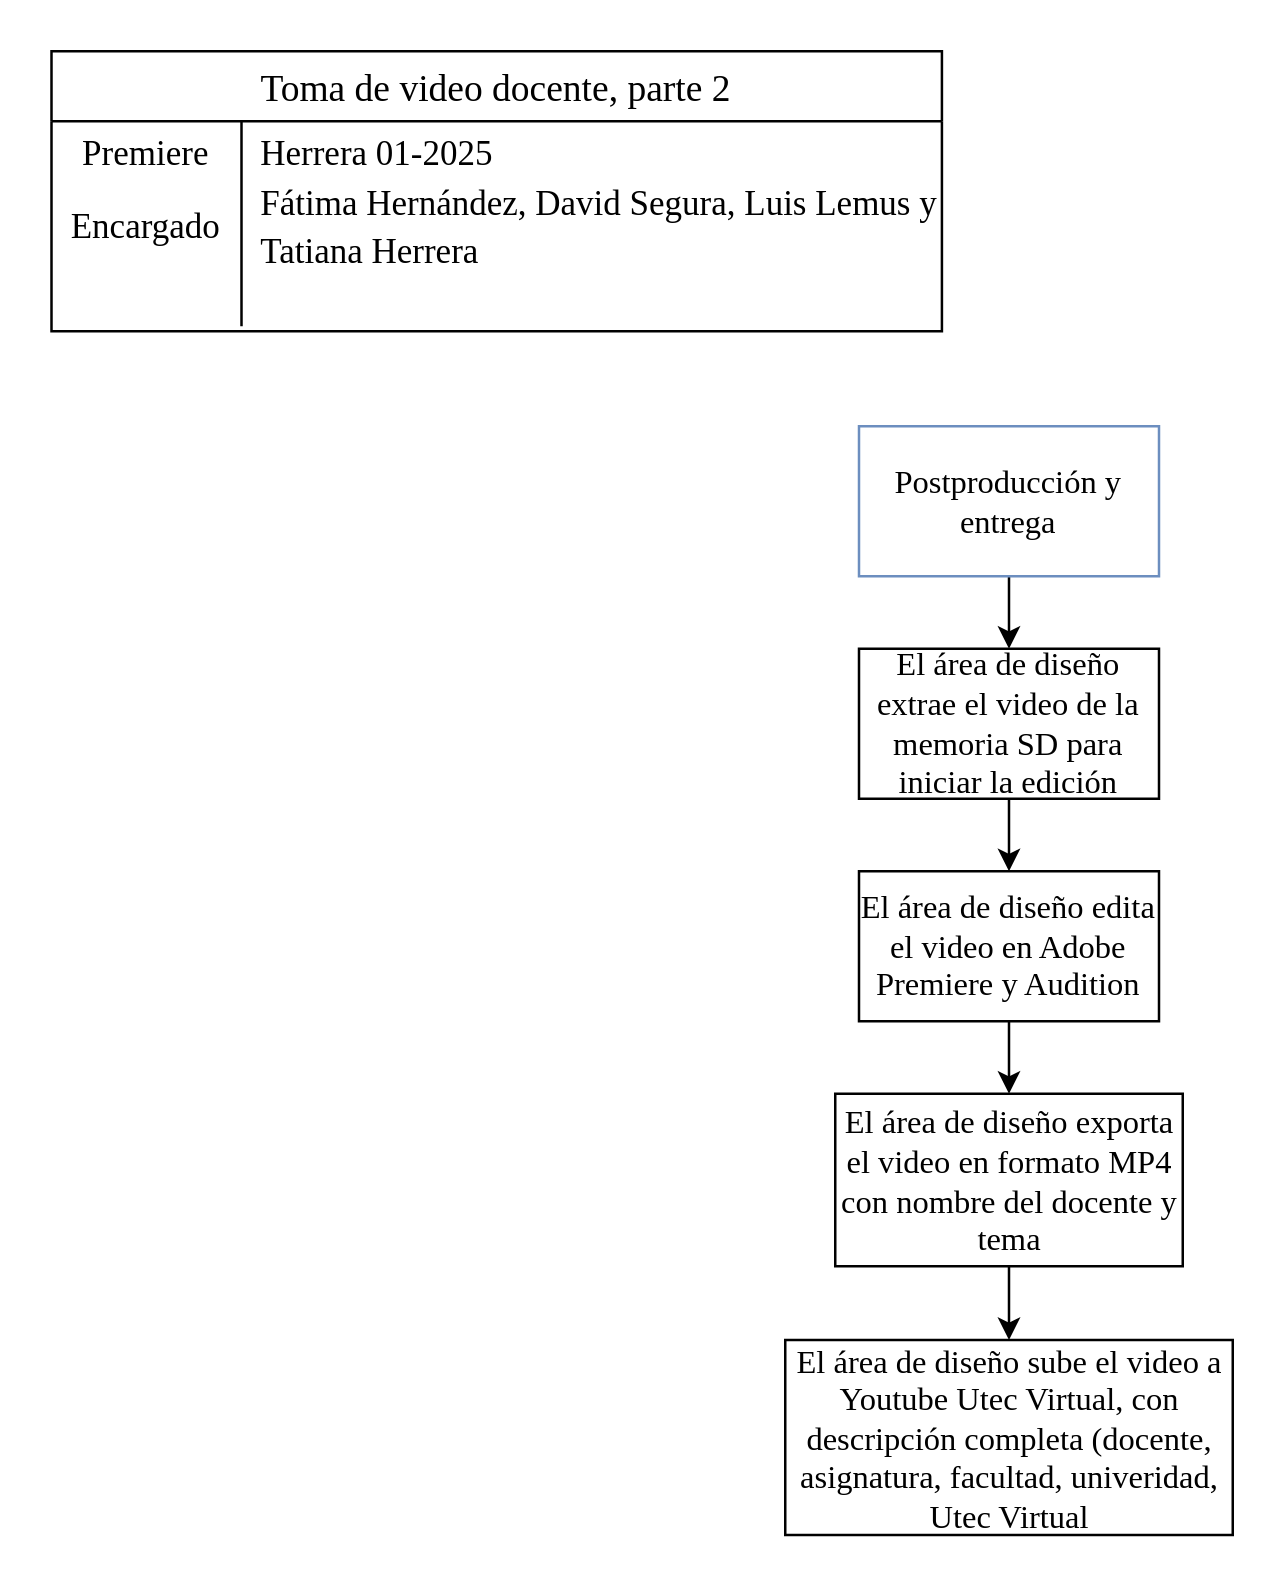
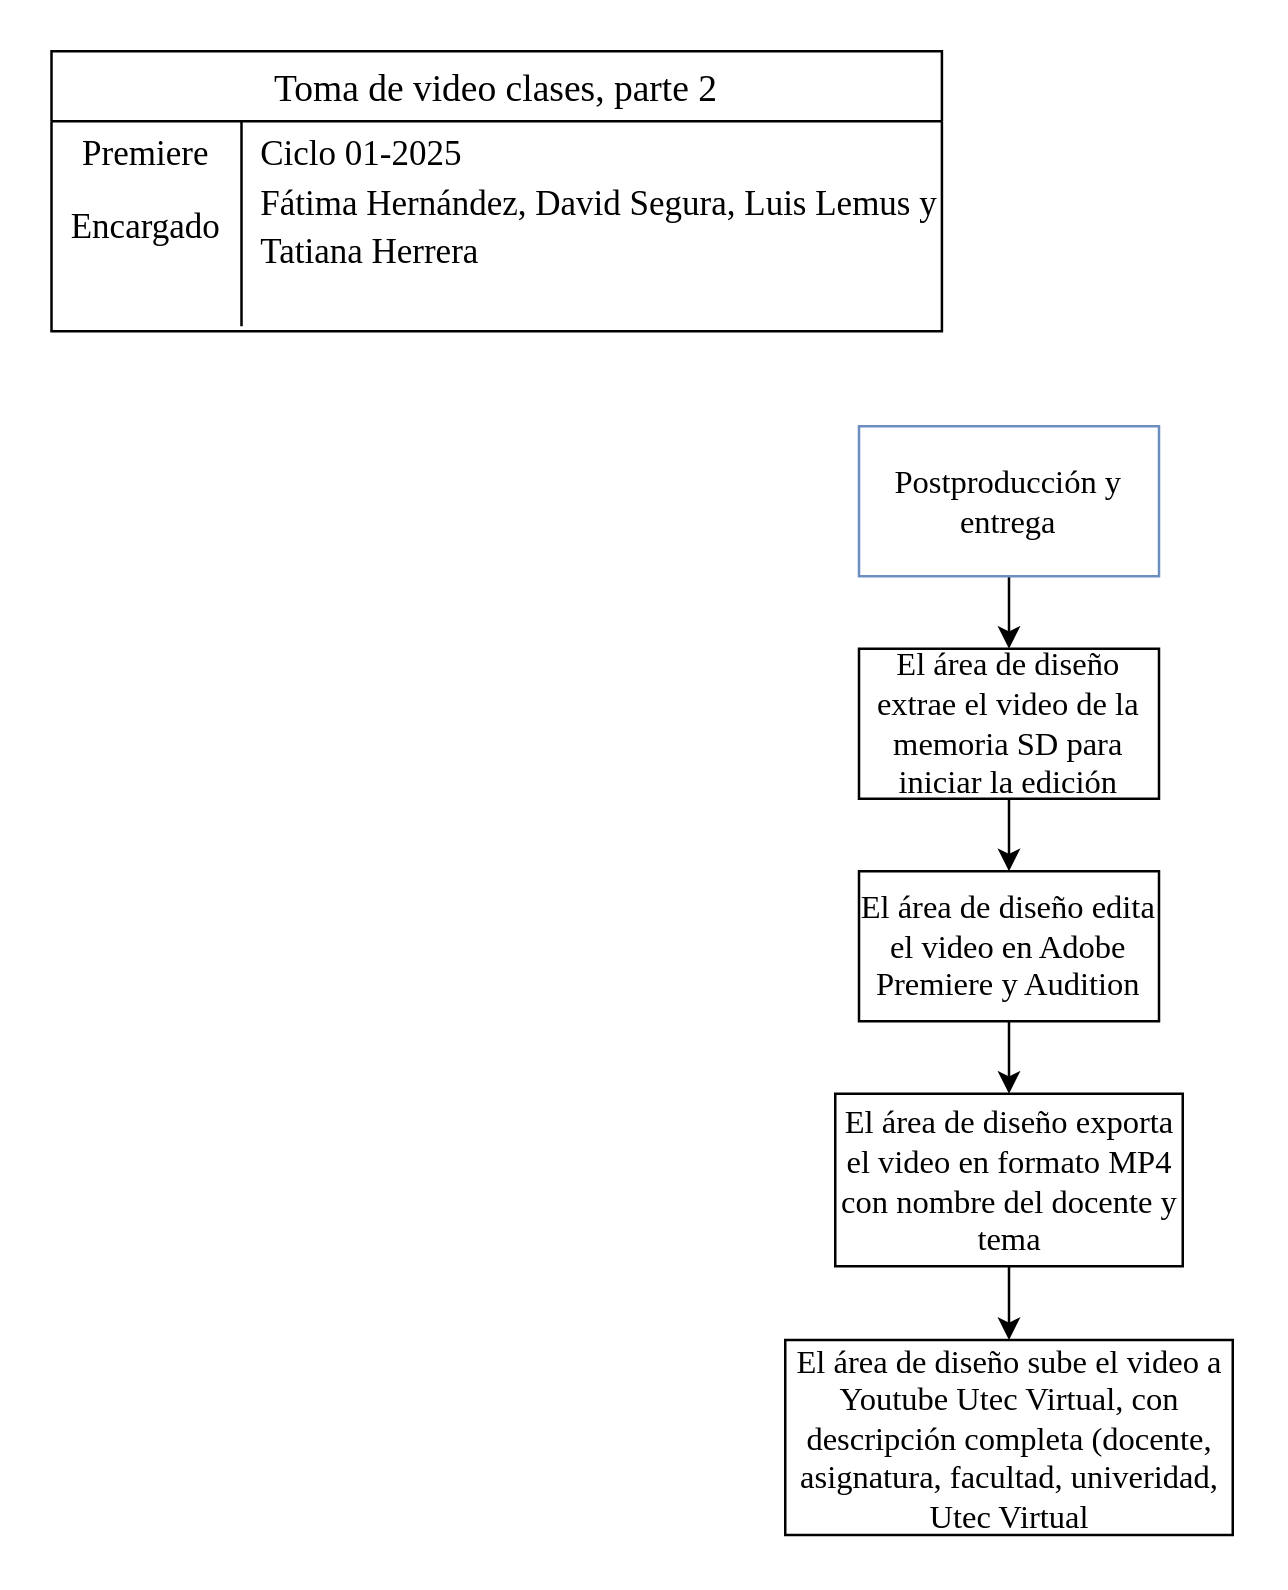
(495, 89) -> (495, 89)
(424, 146) -> (391, 146)
